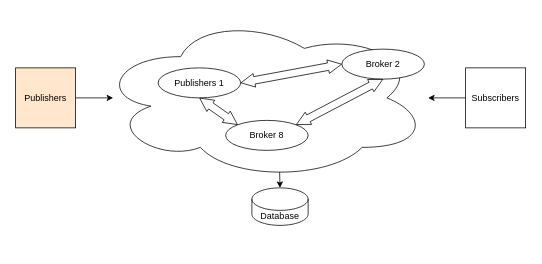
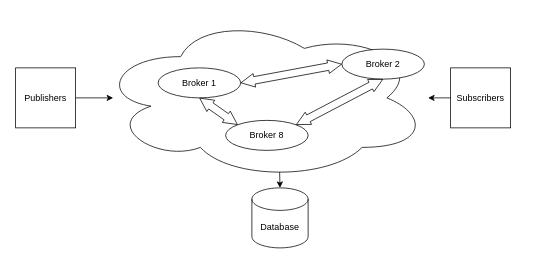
(199, 83) -> (199, 83)
(45, 98) -> (45, 98)
(495, 98) -> (480, 98)
(280, 207) -> (280, 218)
